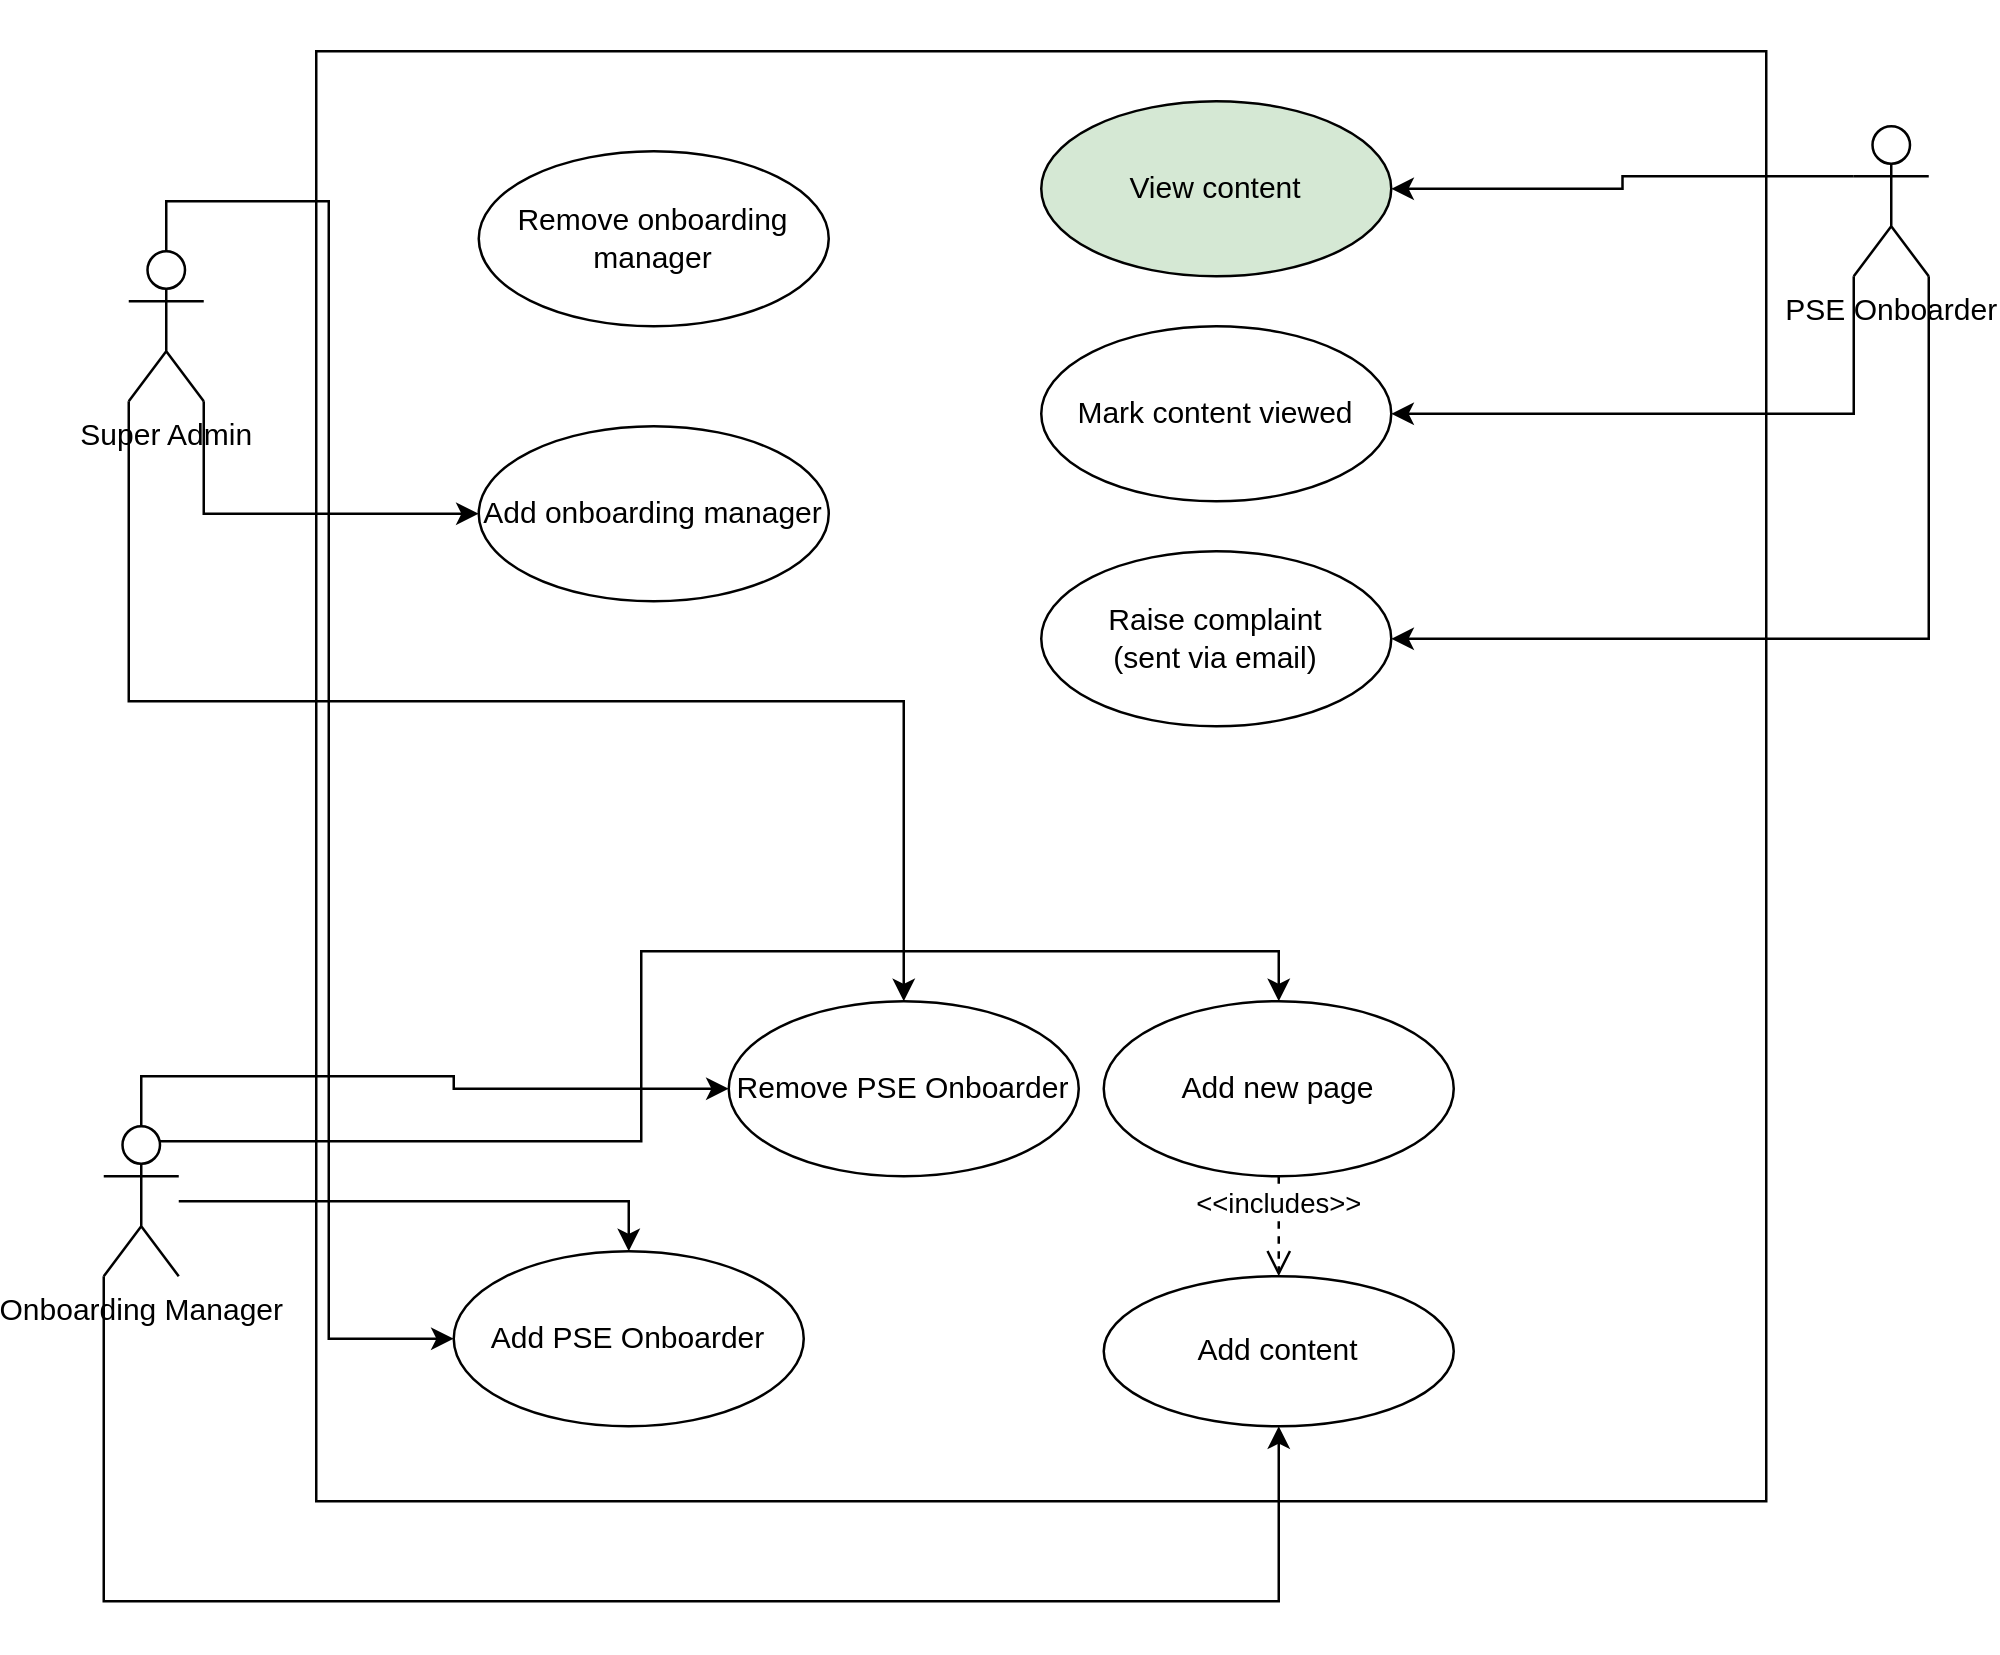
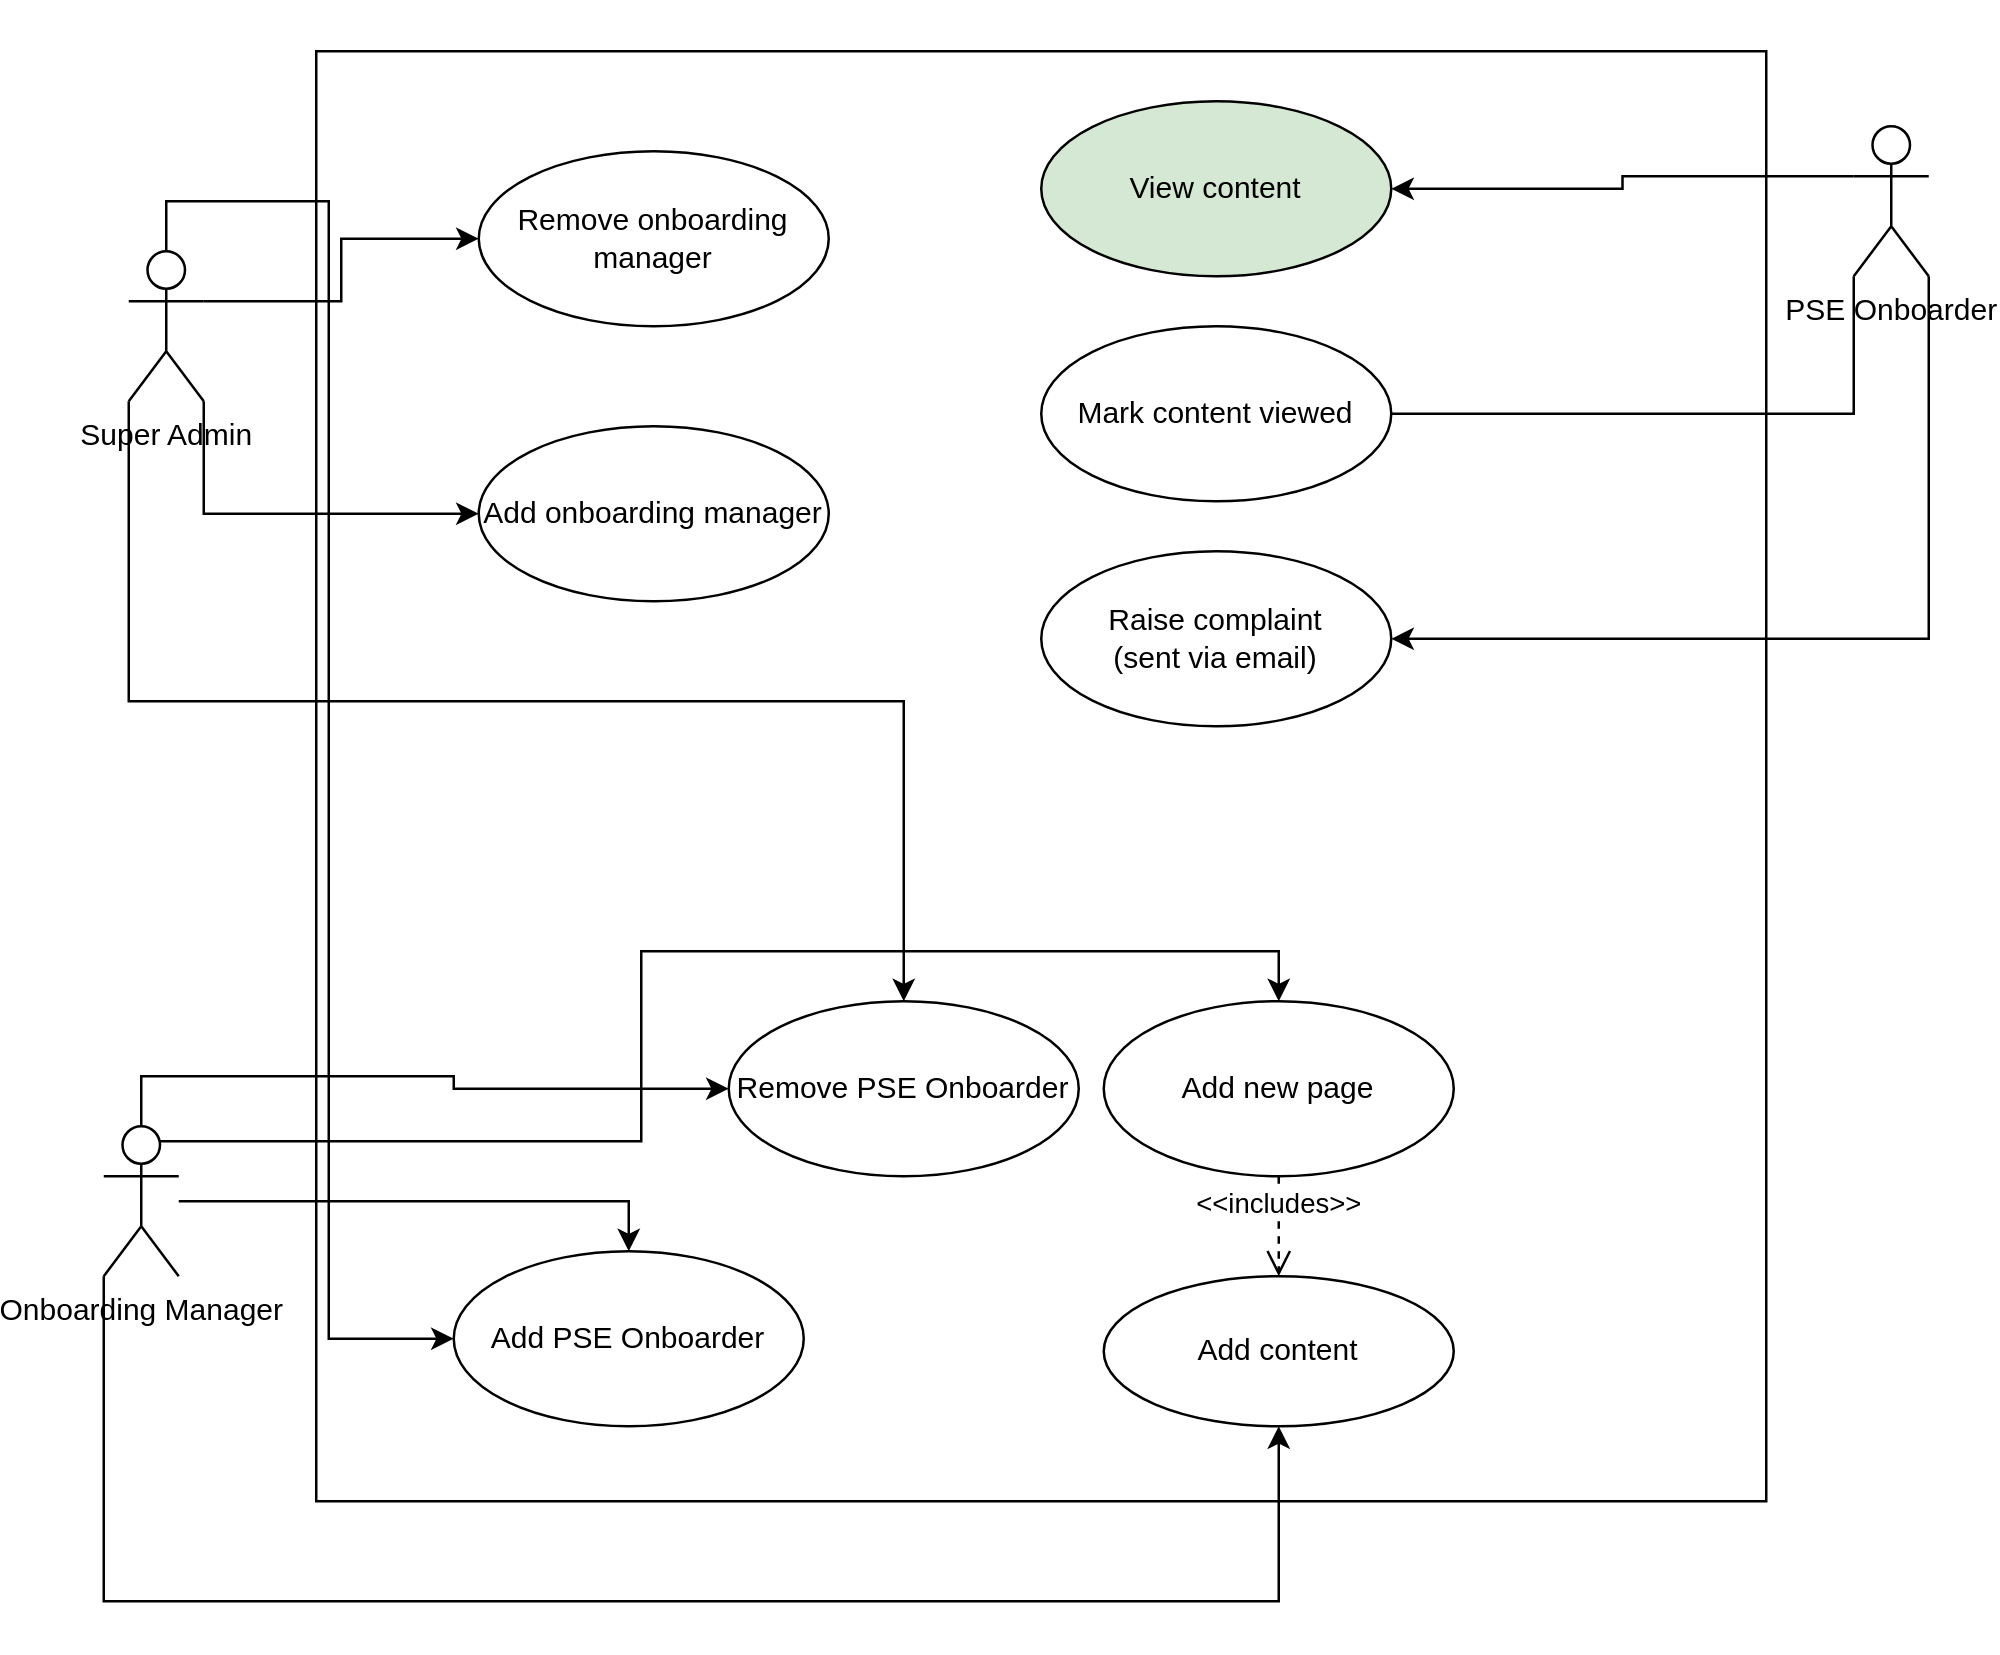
none -> (366, 239)
(1409, 414) -> (1402, 414)
